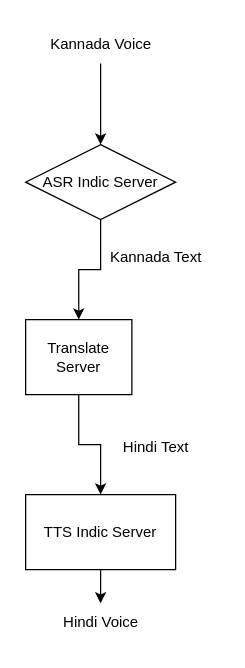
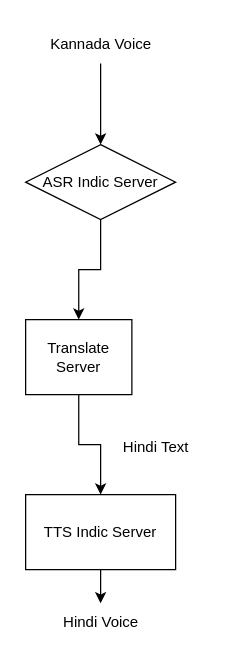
(156, 257) -> none
